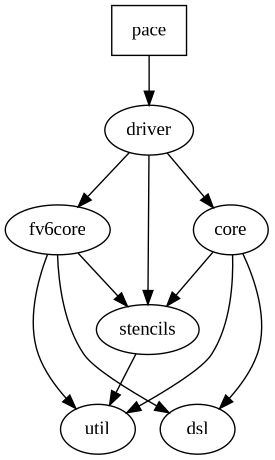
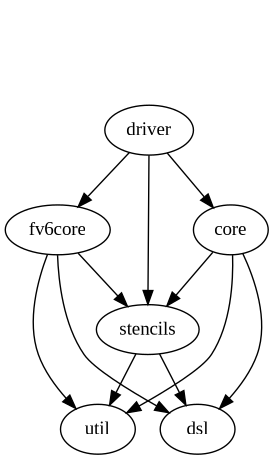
(149, 30) -> none
none -> (170, 373)
